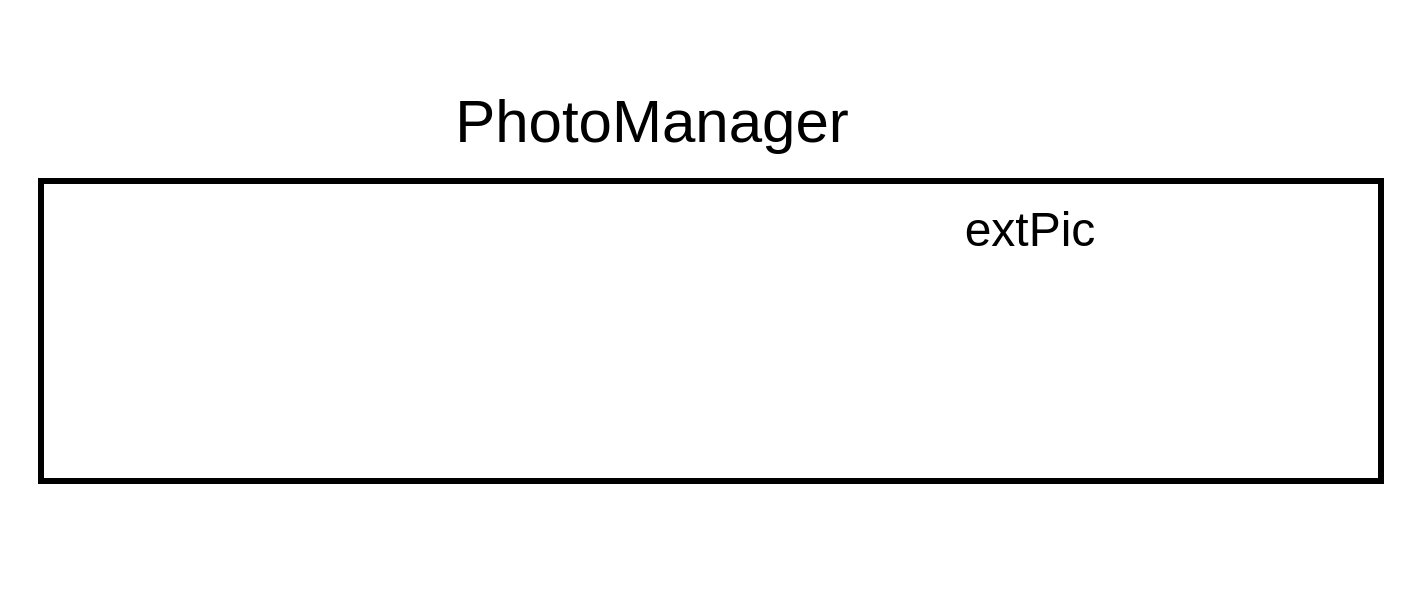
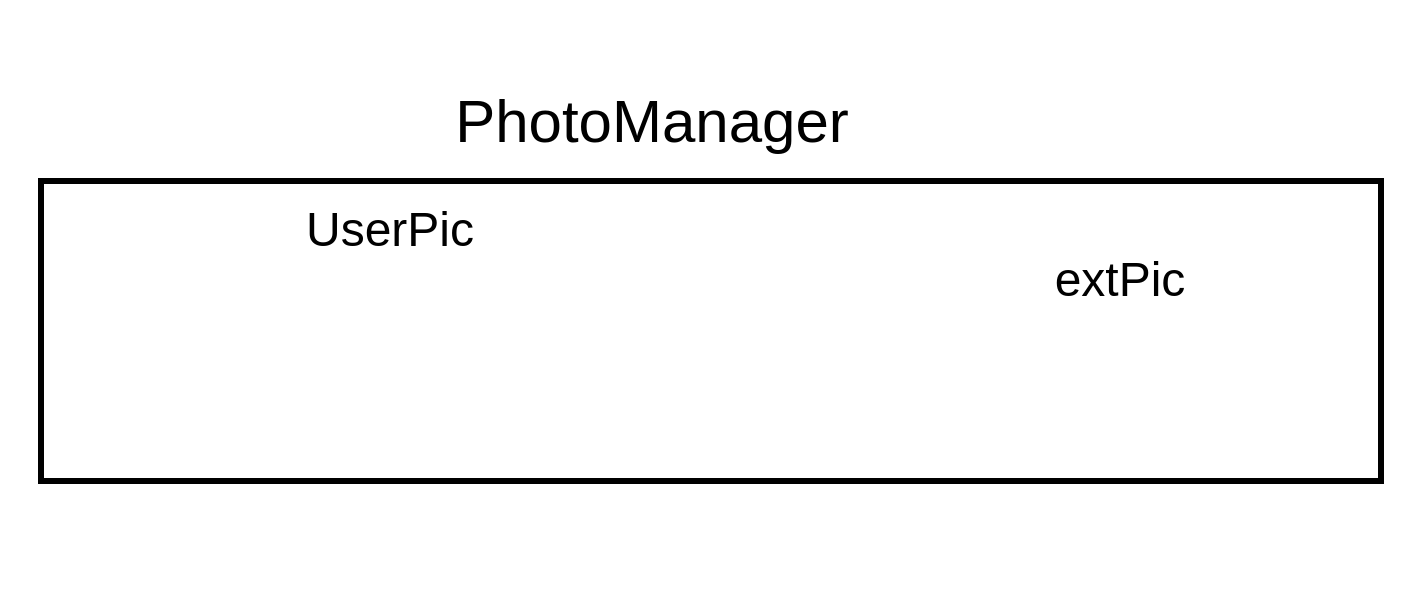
none -> (391, 231)
(1031, 231) -> (1121, 281)
